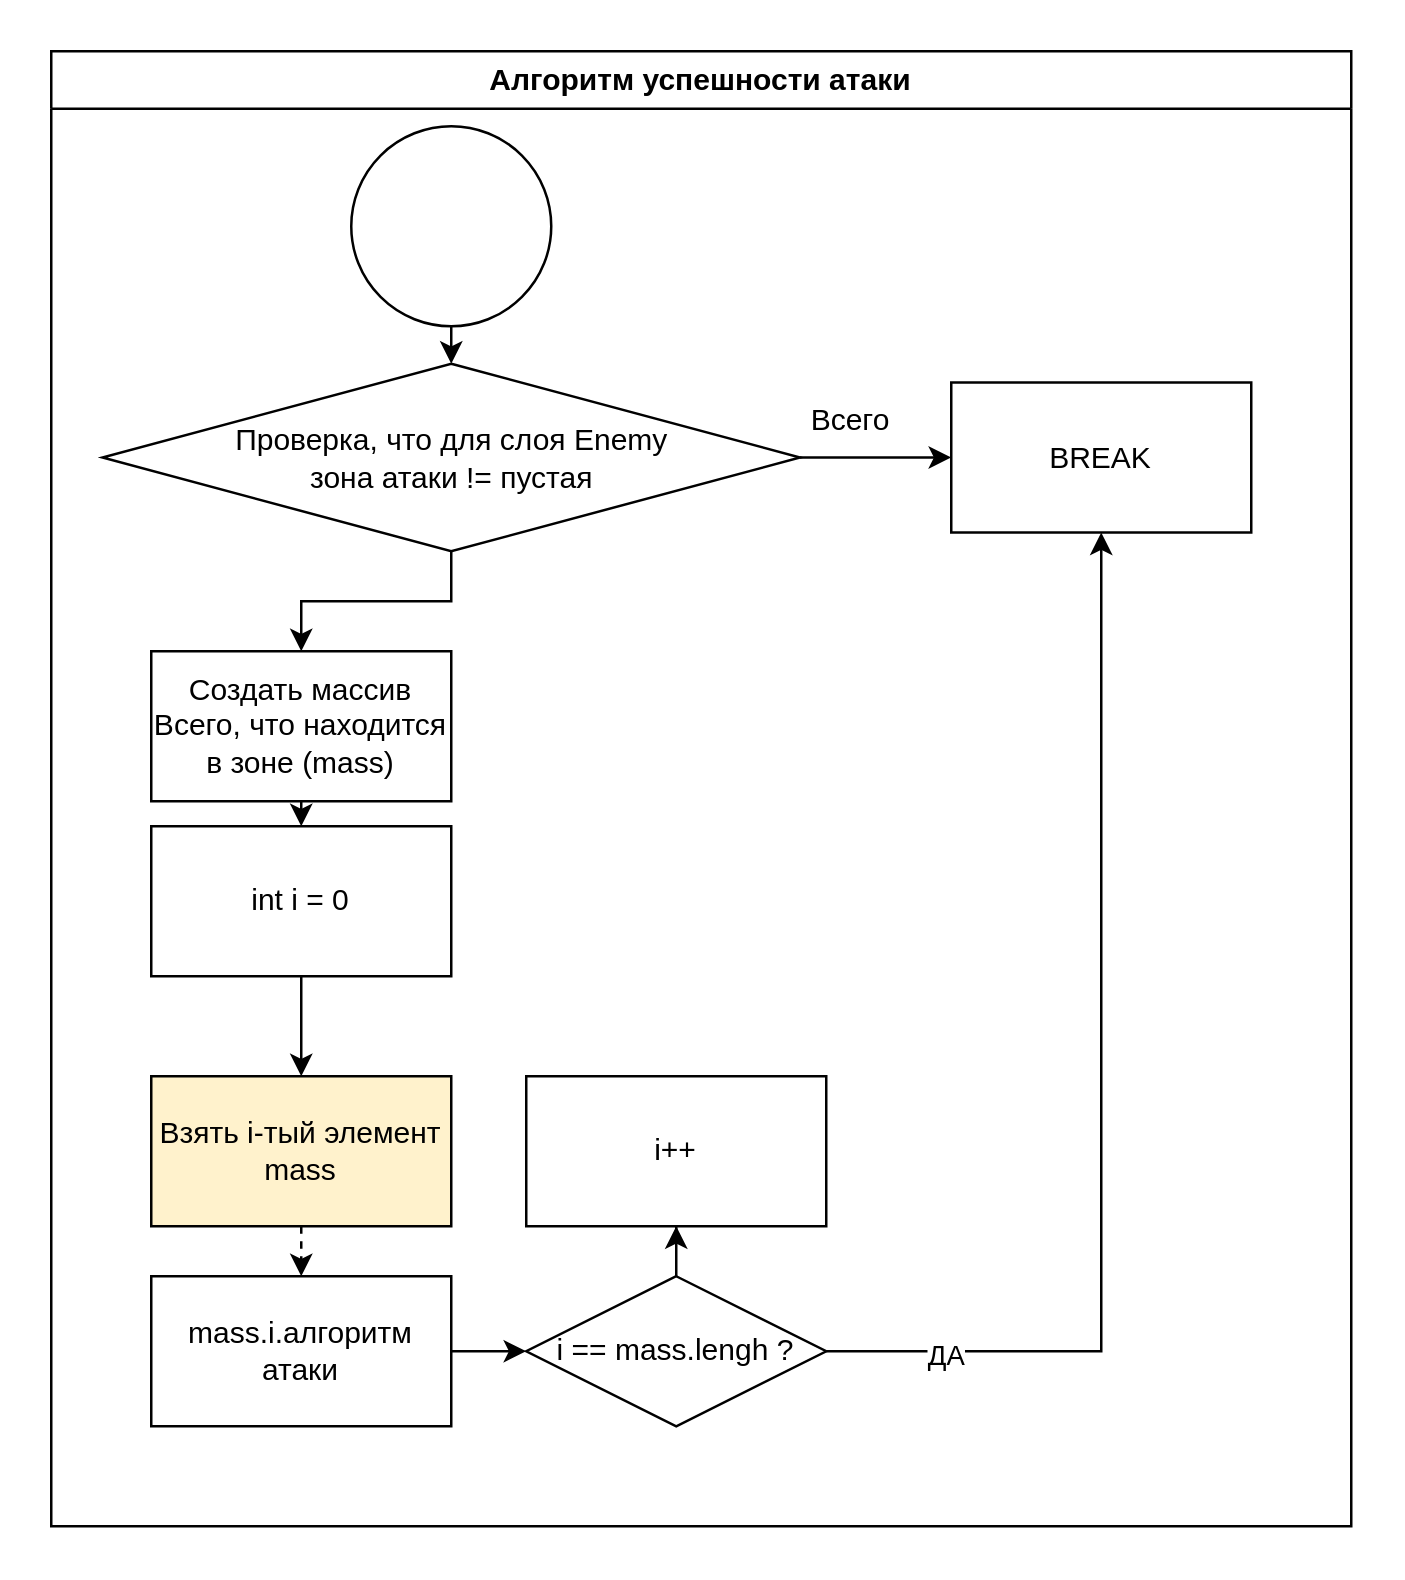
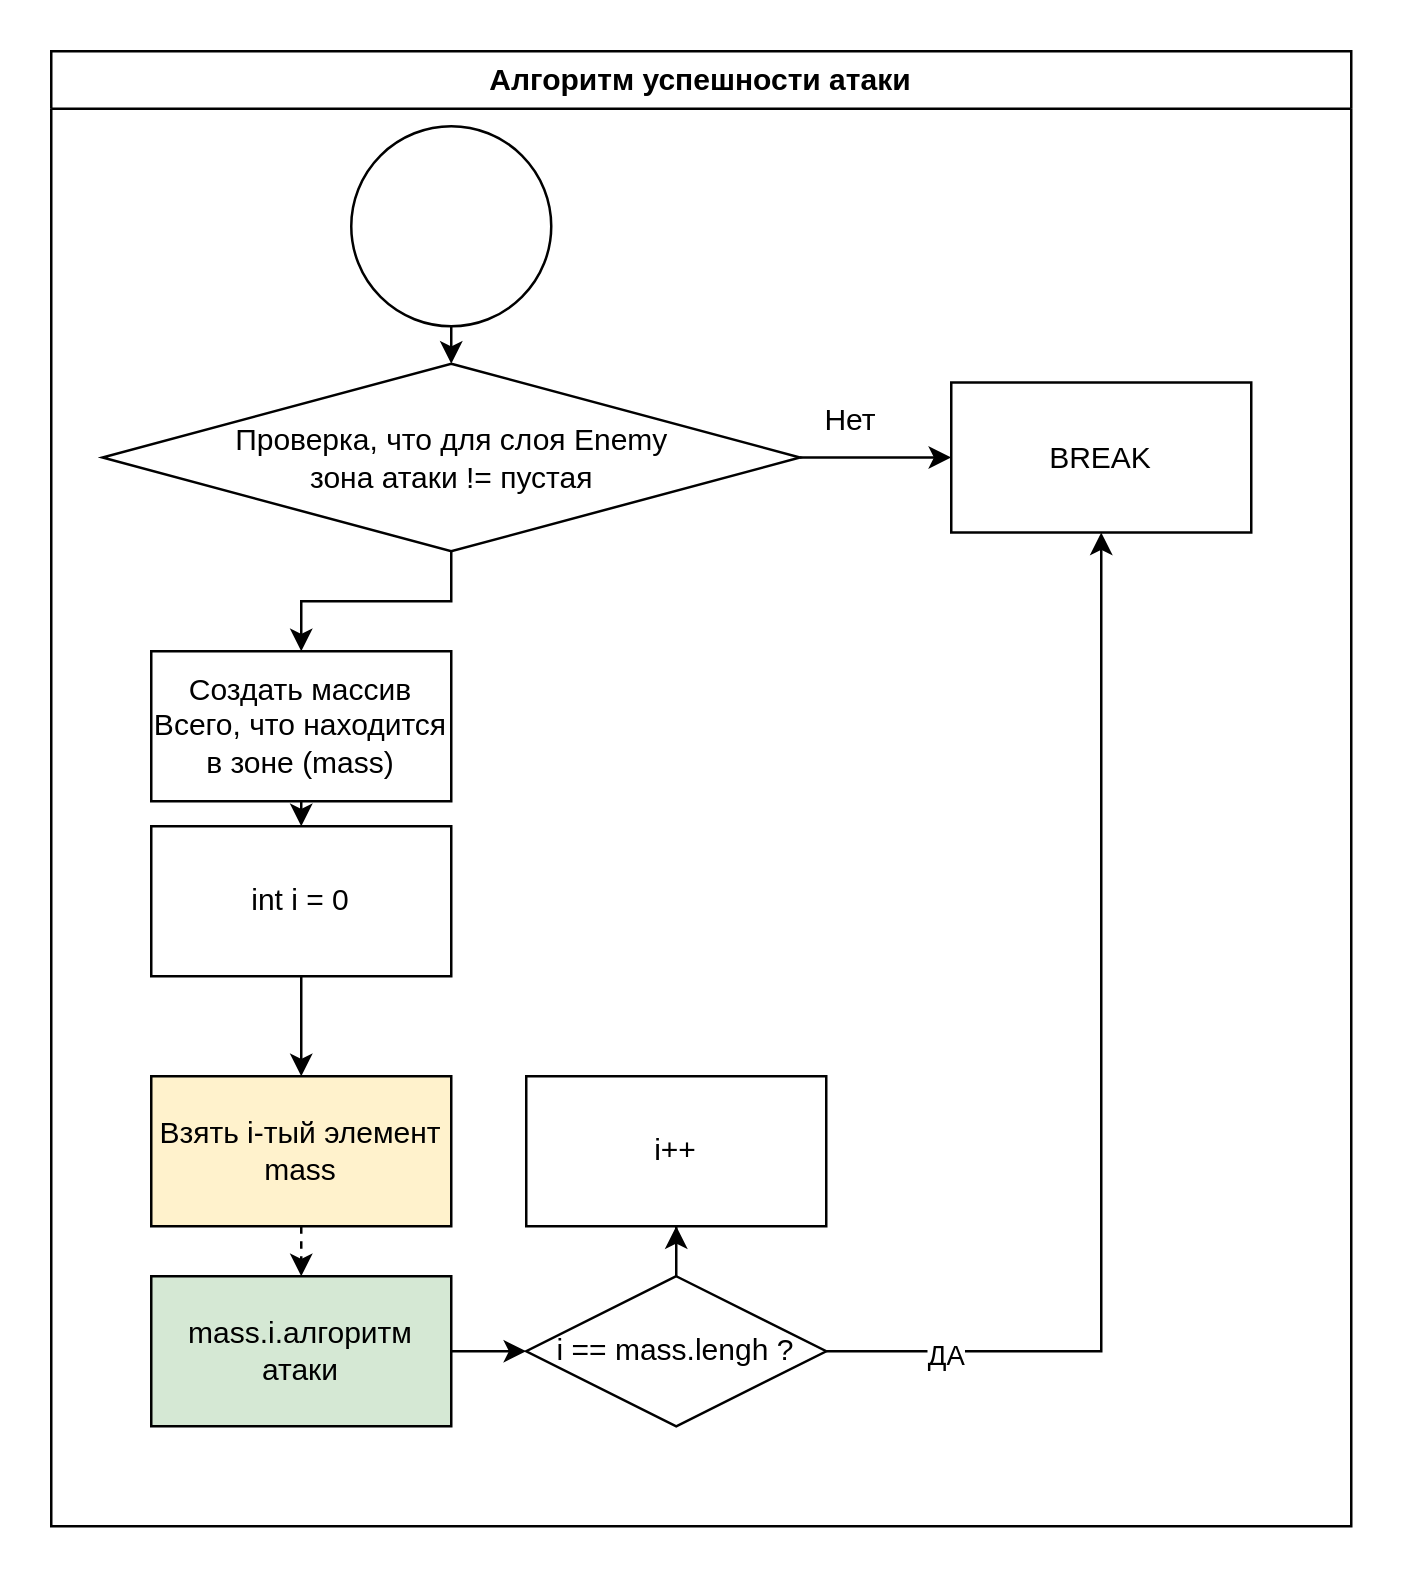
(851, 421) -> (851, 421)
(301, 1351) -> (301, 1351)
